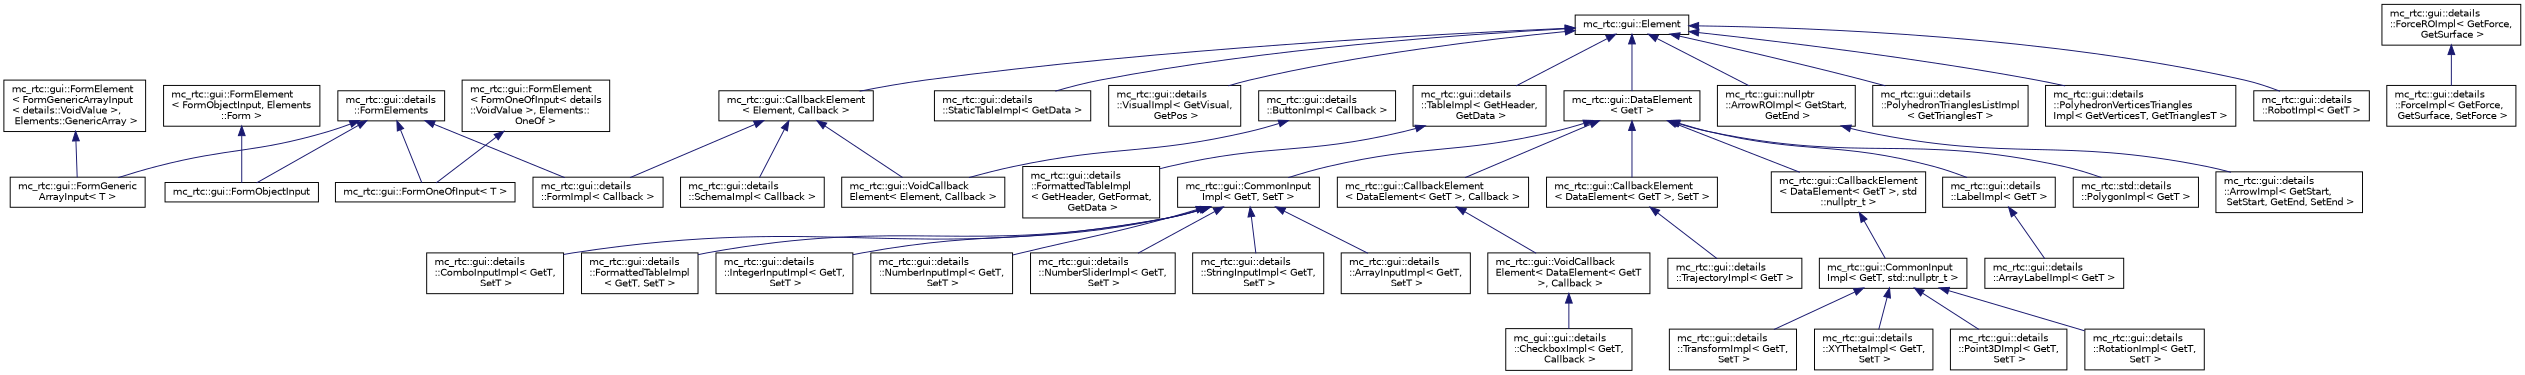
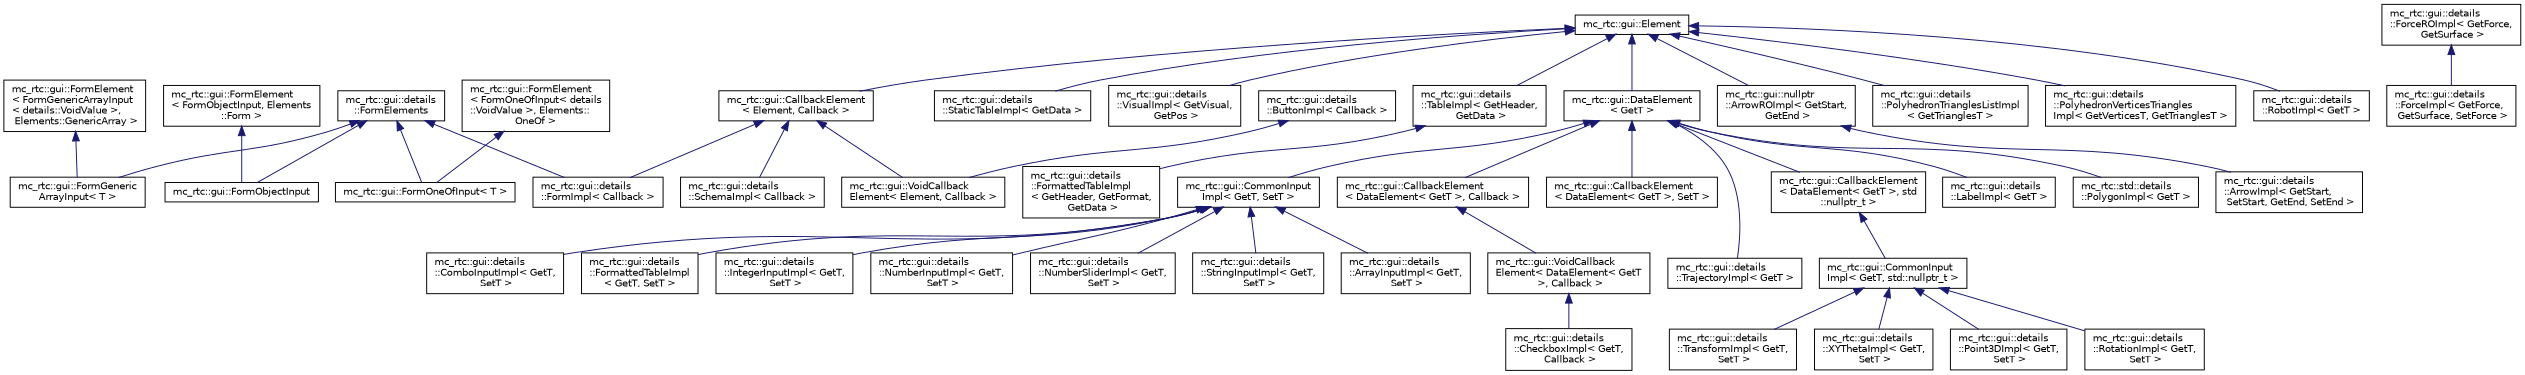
(1687, 236) -> (1732, 180)
(2054, 273) -> none
(1569, 350) -> (1569, 350)
